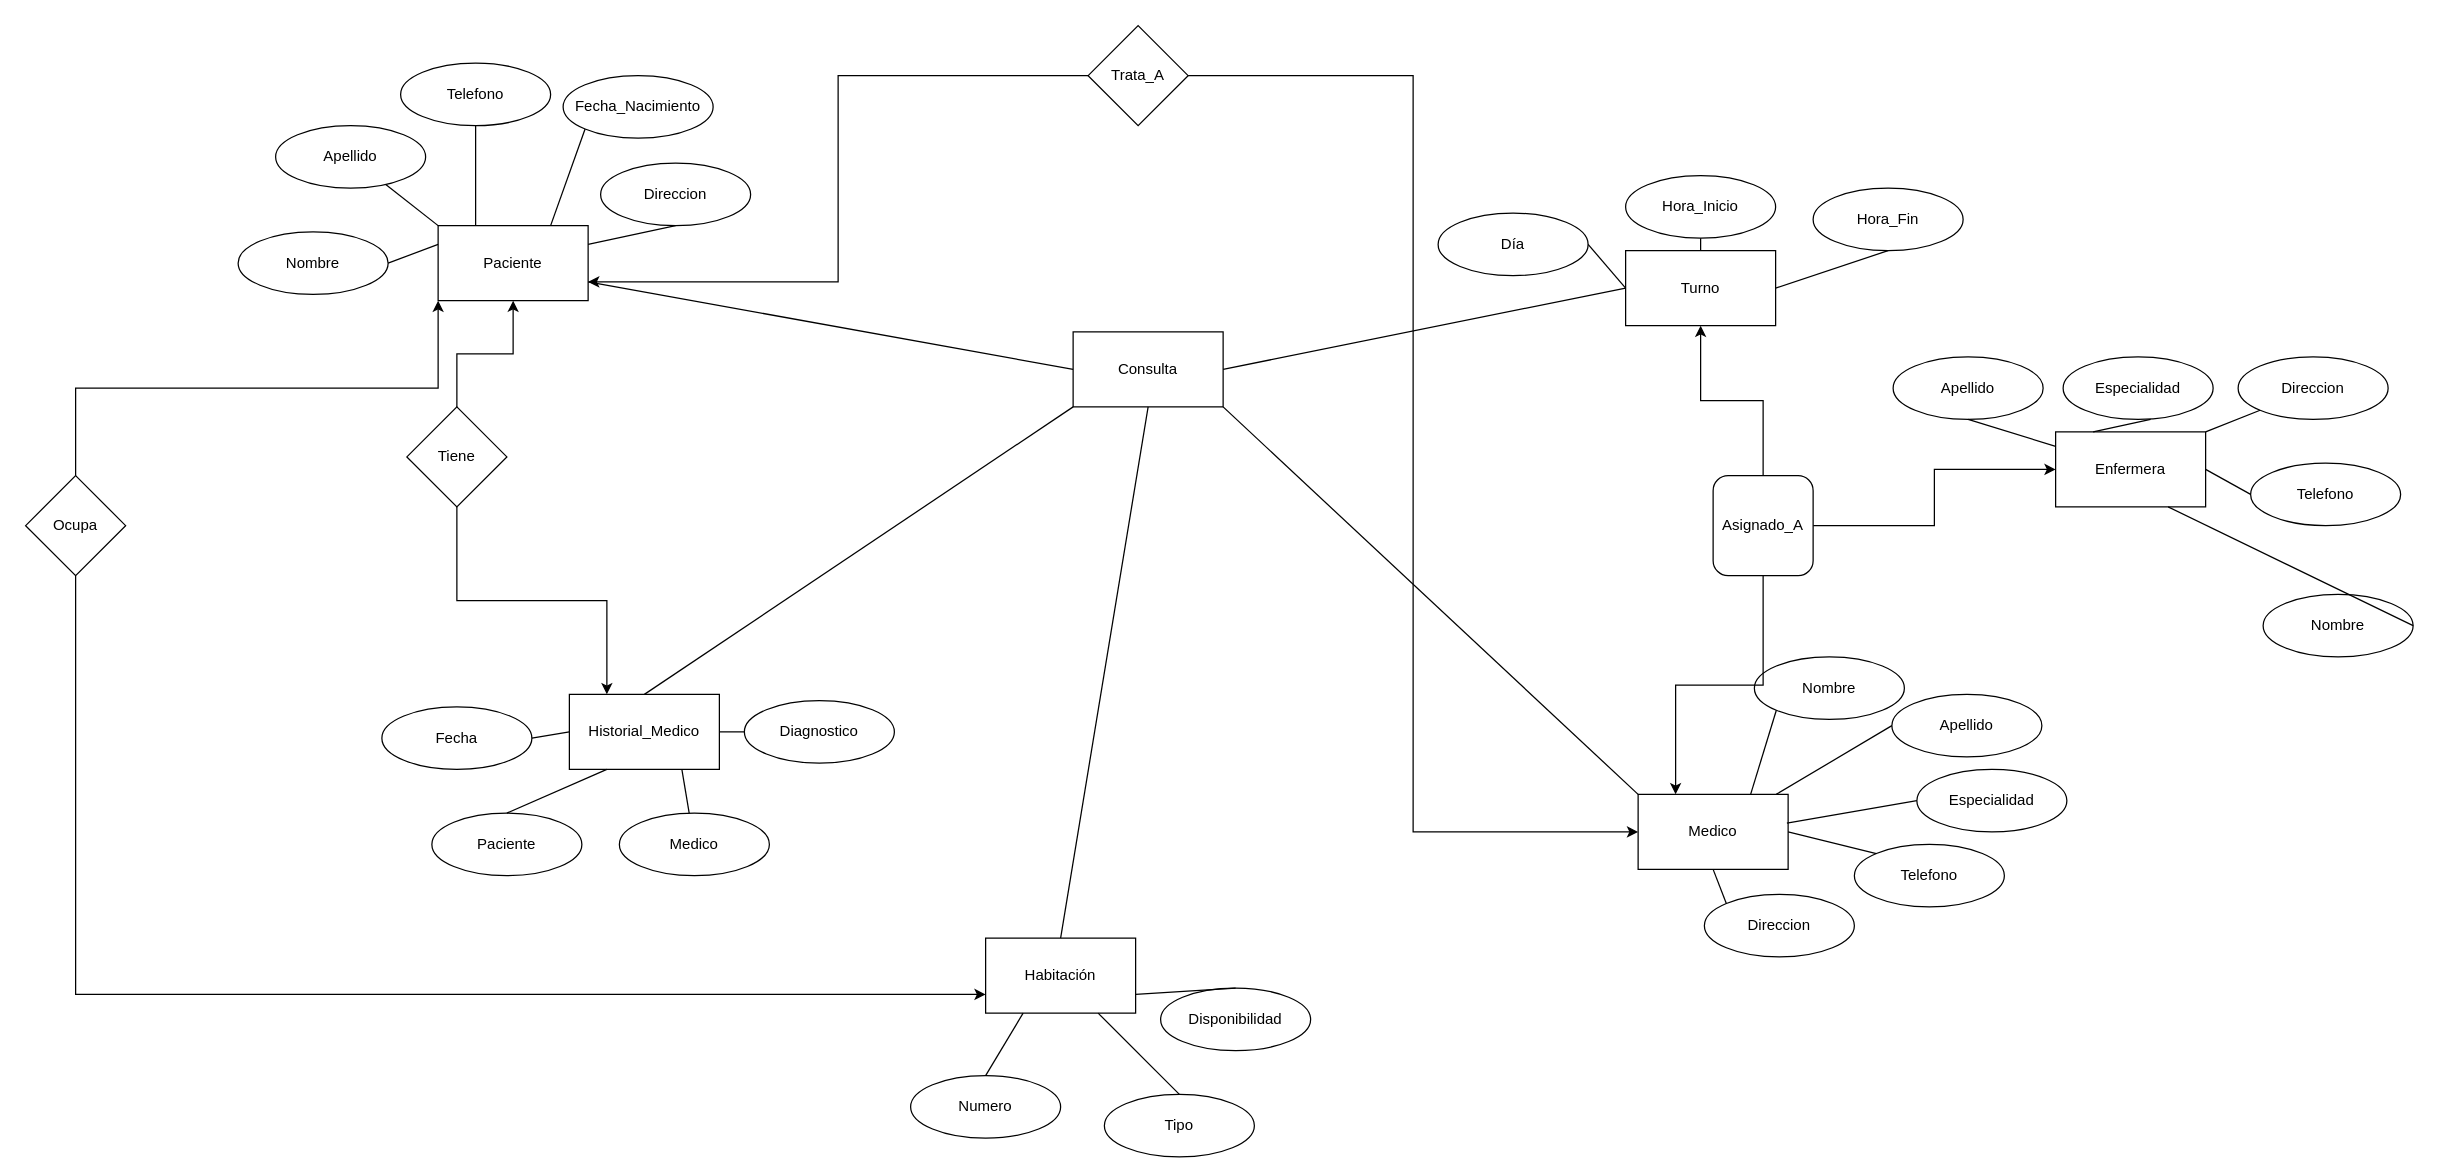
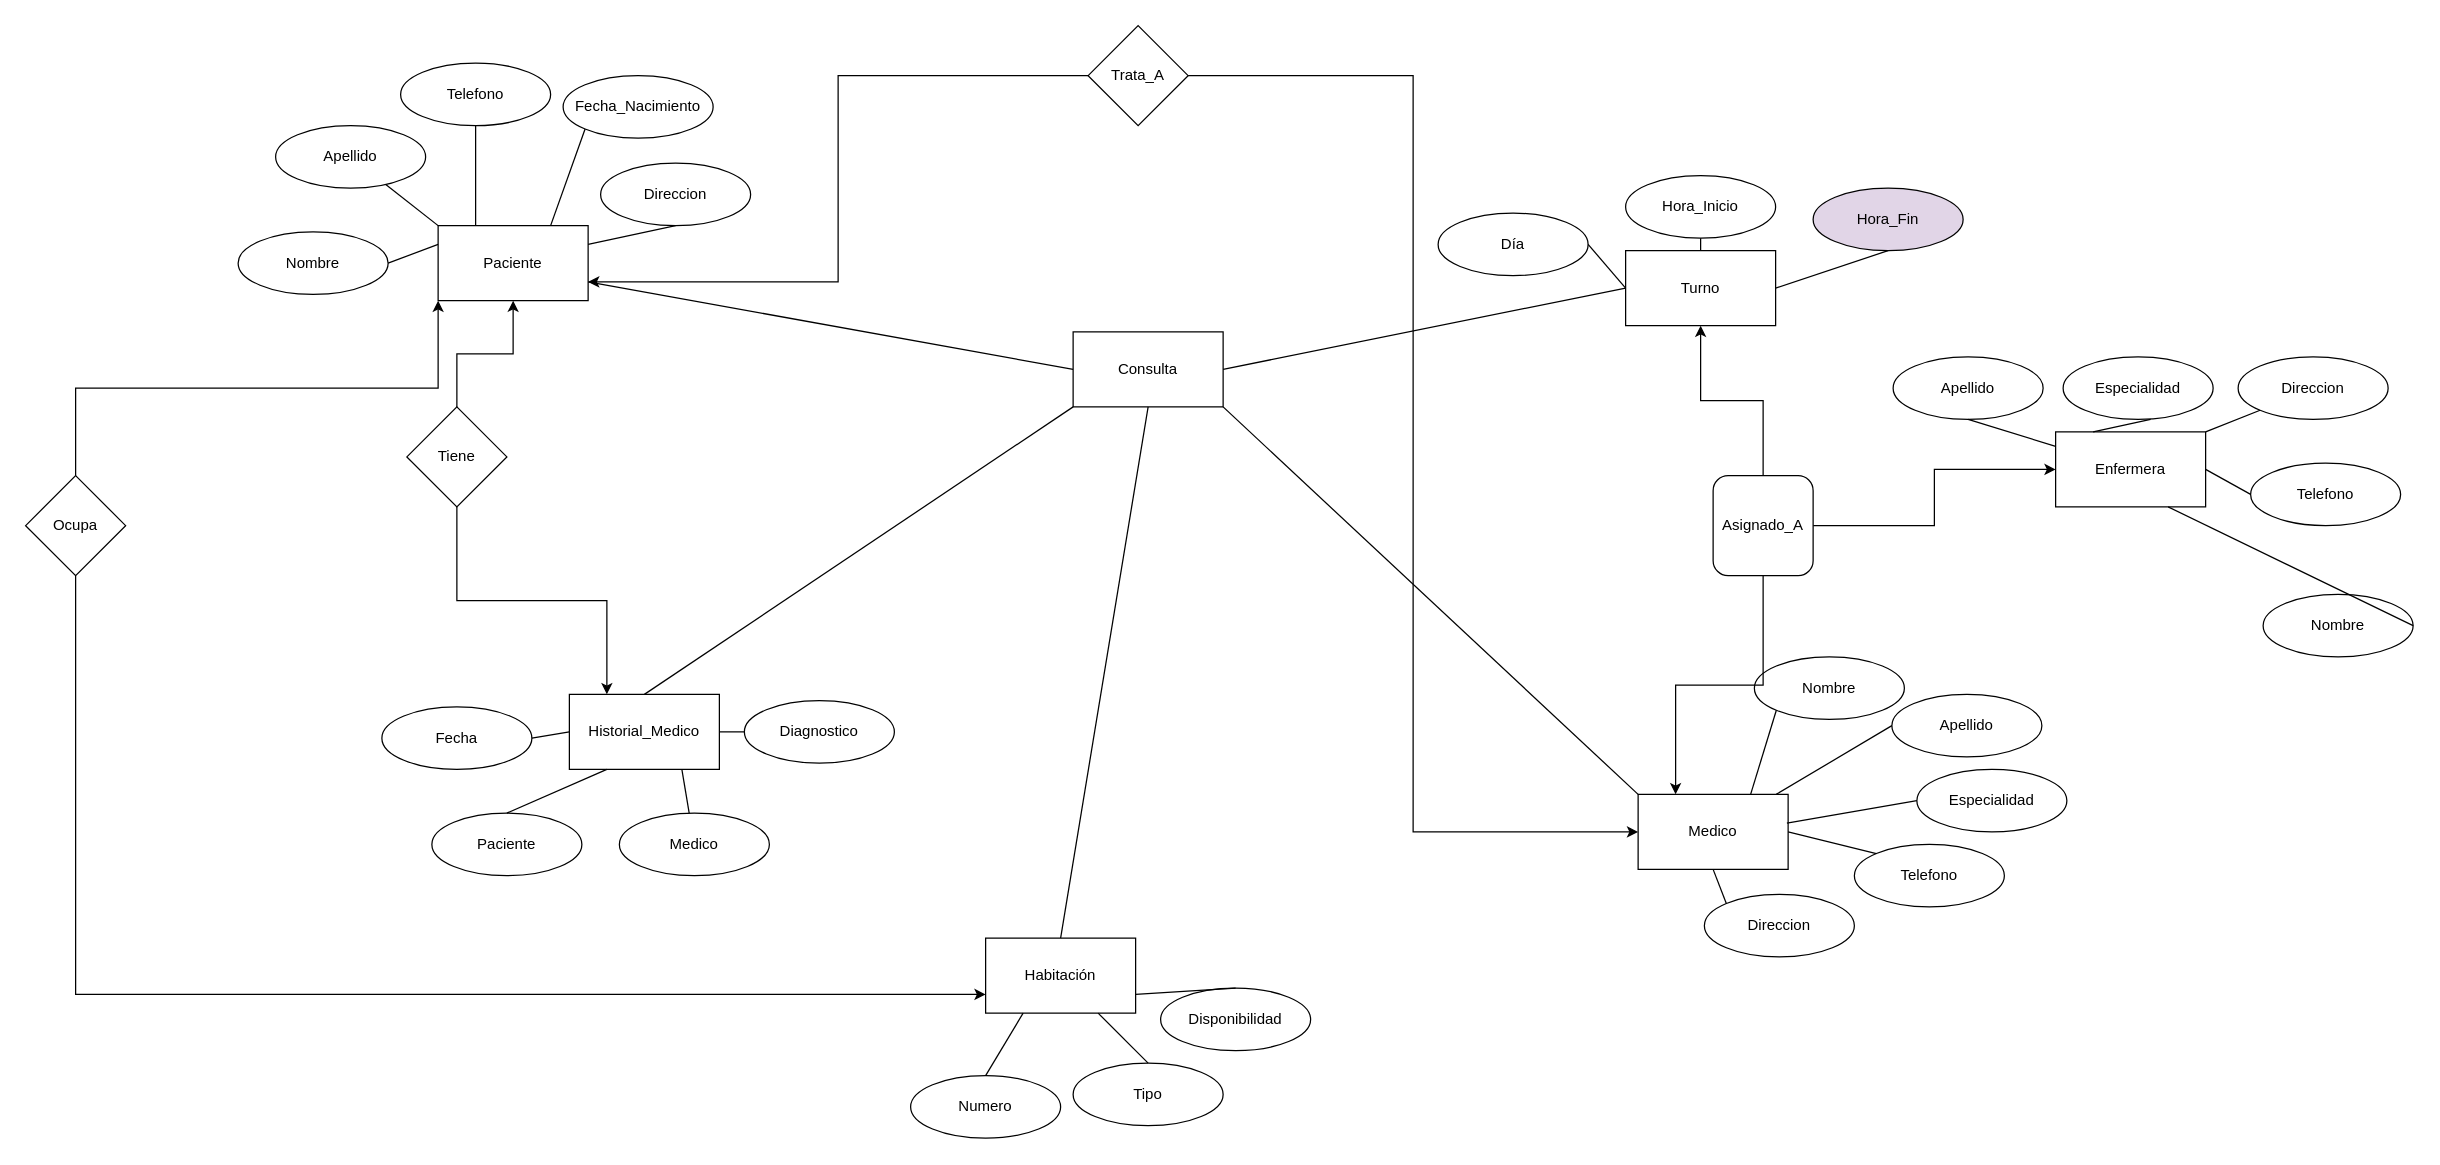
(1888, 219) -> (1888, 219)
(1179, 1126) -> (1148, 1094)
